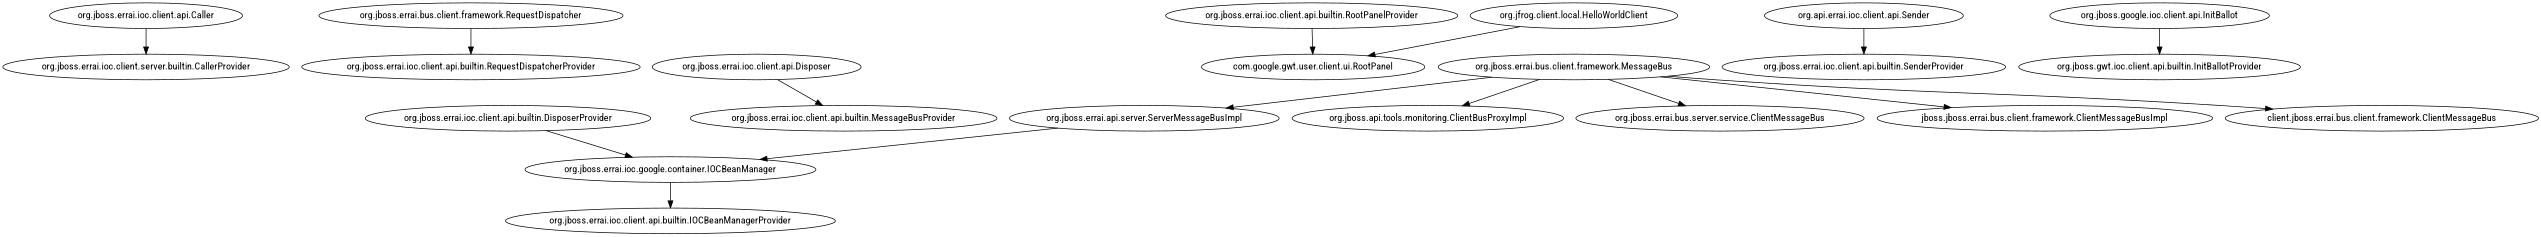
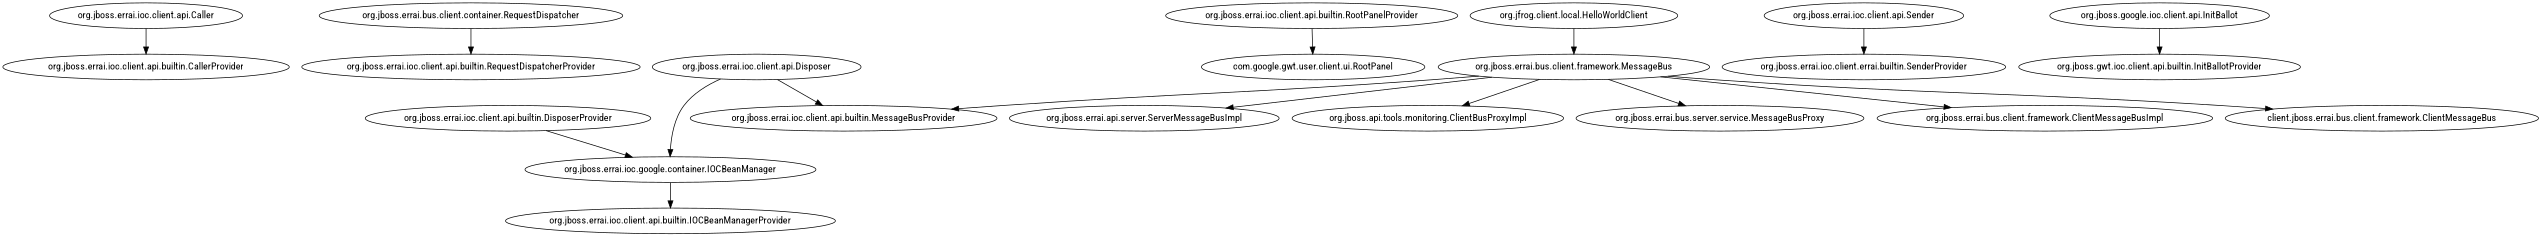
(471, 16) -> (471, 16)
(1864, 16) -> (1864, 16)
(1448, 41) -> (1574, 38)
(146, 67) -> (146, 67)
(1864, 67) -> (1864, 67)
none -> (1219, 93)
(1720, 118) -> (1720, 118)
(2045, 118) -> (2045, 118)
(912, 143) -> (684, 106)
